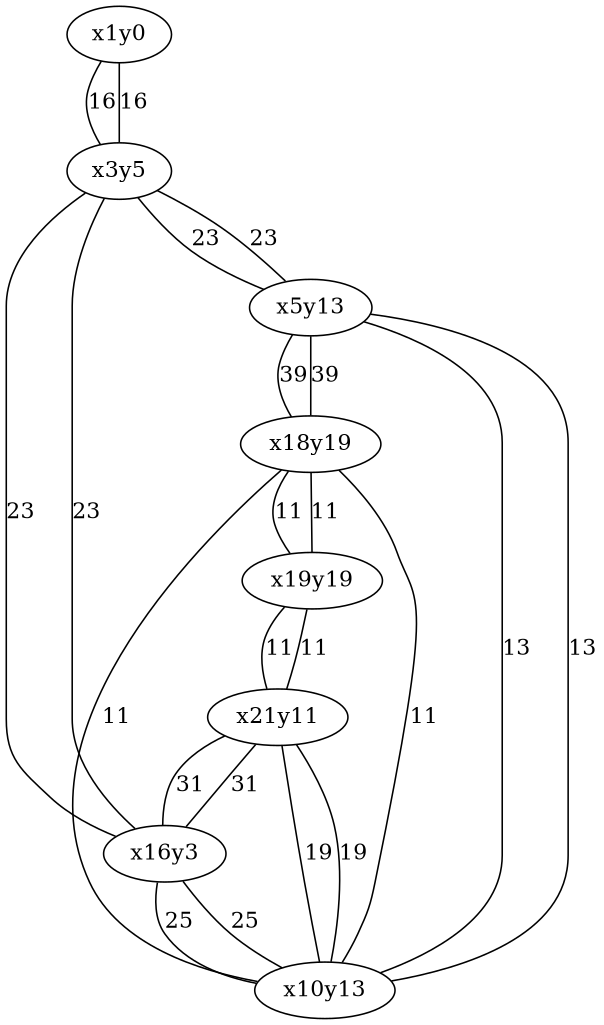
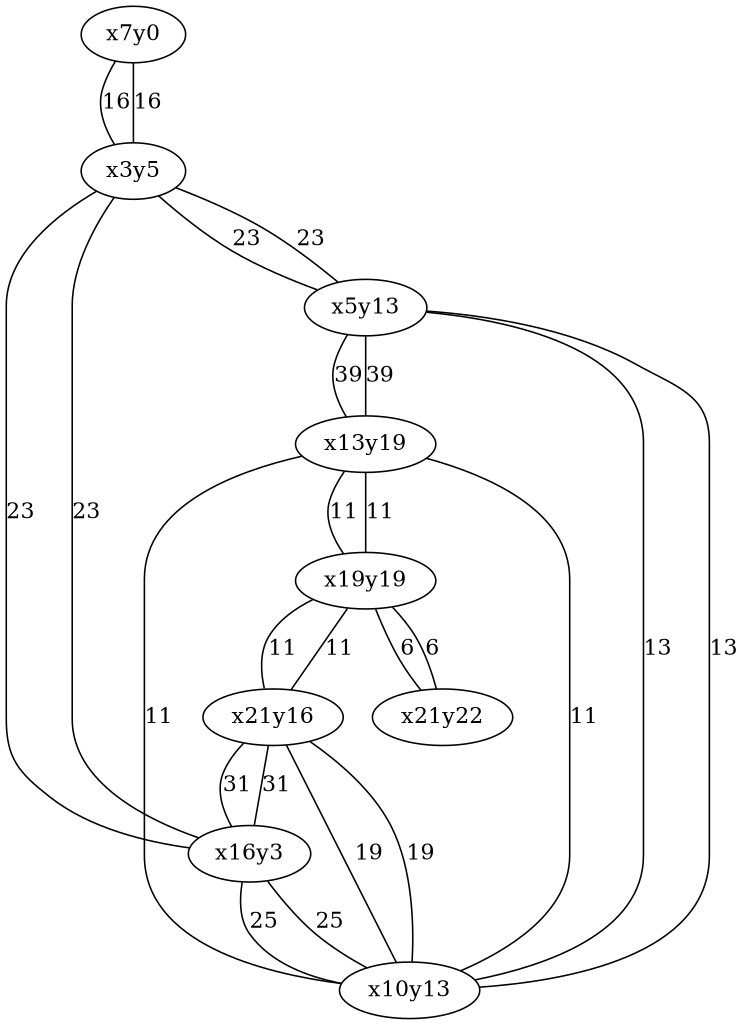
(119, 35) -> (133, 35)
(311, 444) -> (366, 444)
(278, 717) -> (273, 717)
none -> (443, 717)
